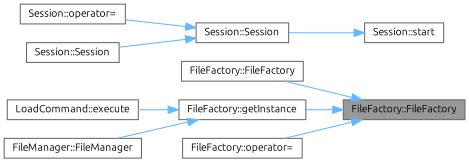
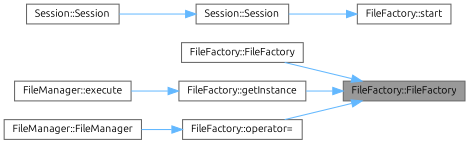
(73, 14) -> none
(404, 33) -> (404, 14)
(73, 110) -> (73, 91)
(153, 130) -> (157, 130)
